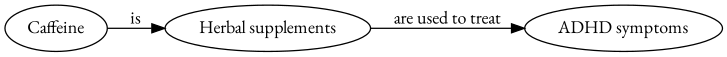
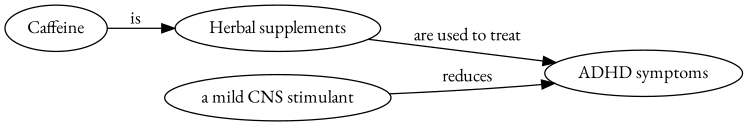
none -> (278, 98)
